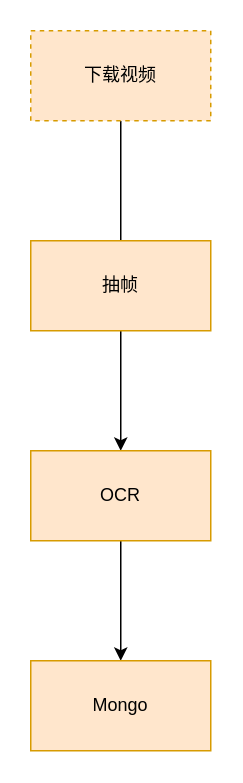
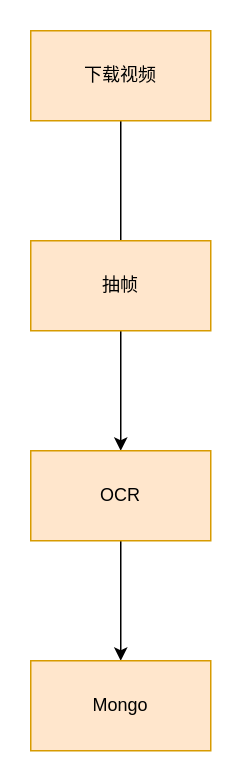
(121, 76) -> (121, 76)
